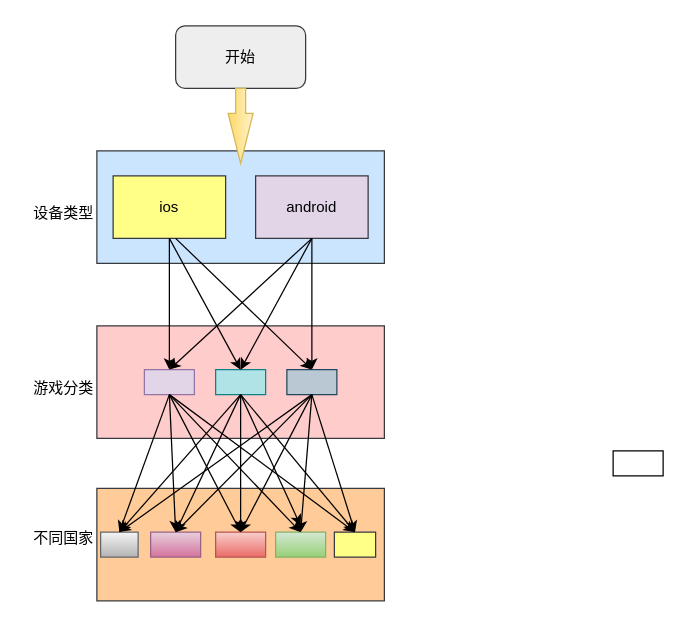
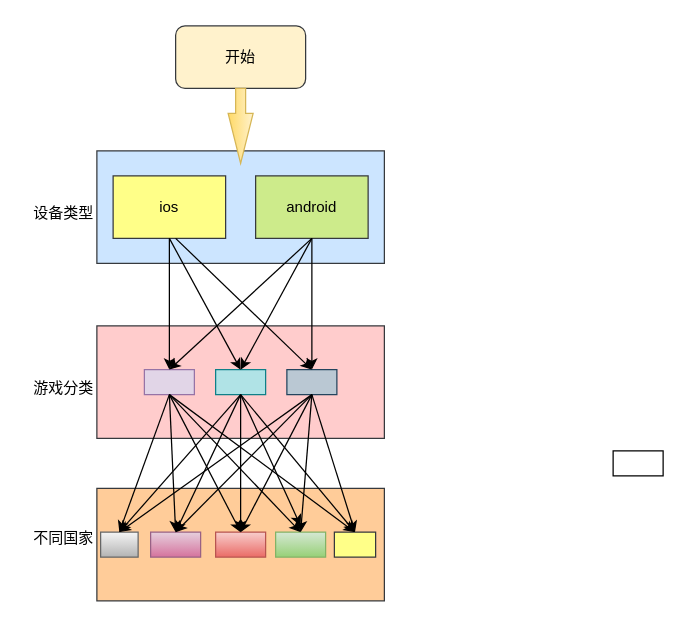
(241, 57) -> (241, 57)
(312, 207) -> (312, 207)
